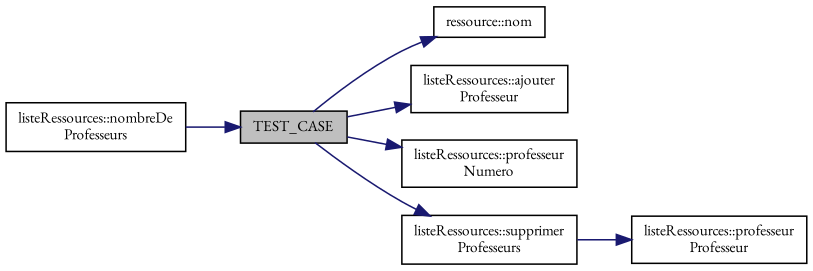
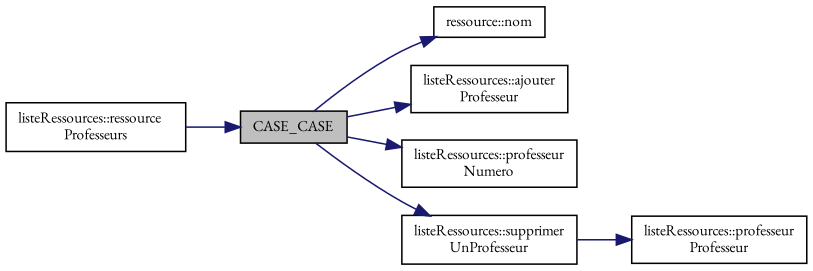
(96, 127) -> (96, 127)
(294, 127) -> (294, 127)
(489, 240) -> (489, 240)
